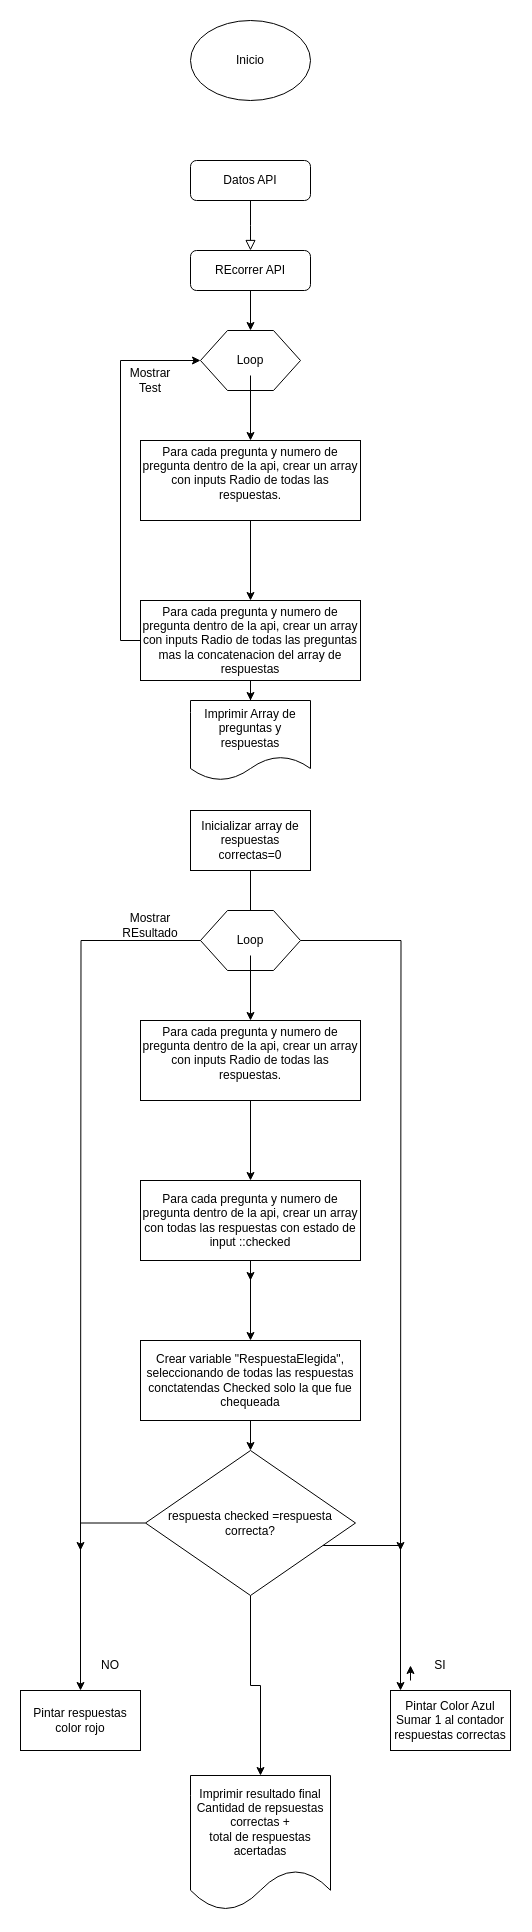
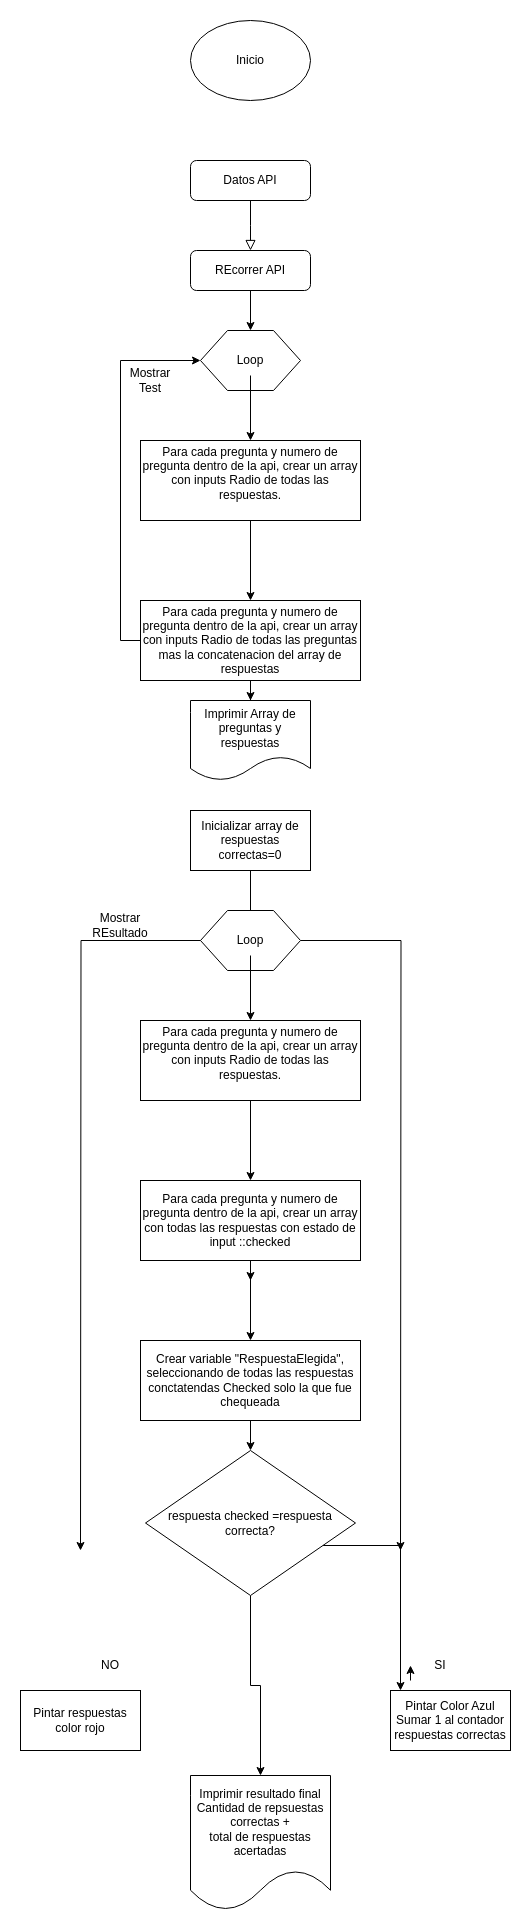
(151, 926) -> (121, 926)
(81, 1616) -> none
